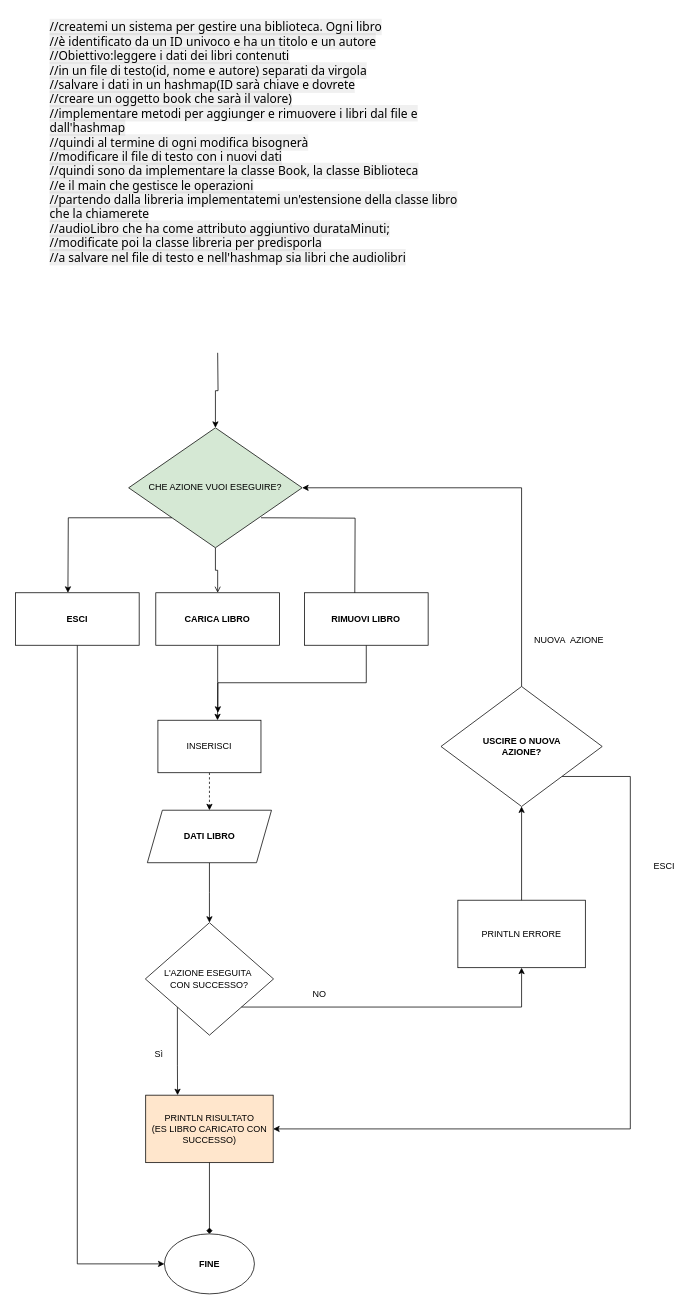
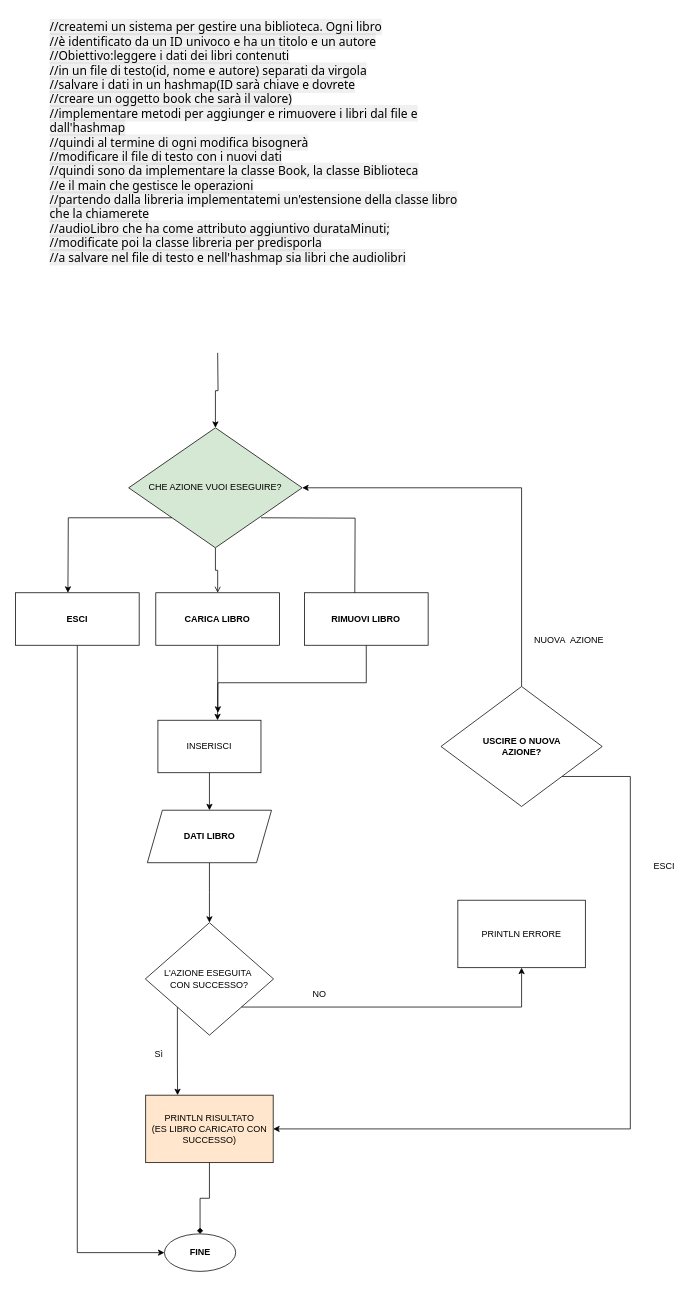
(209, 788) -> (209, 788)
(522, 856) -> none
(209, 1264) -> (200, 1253)
